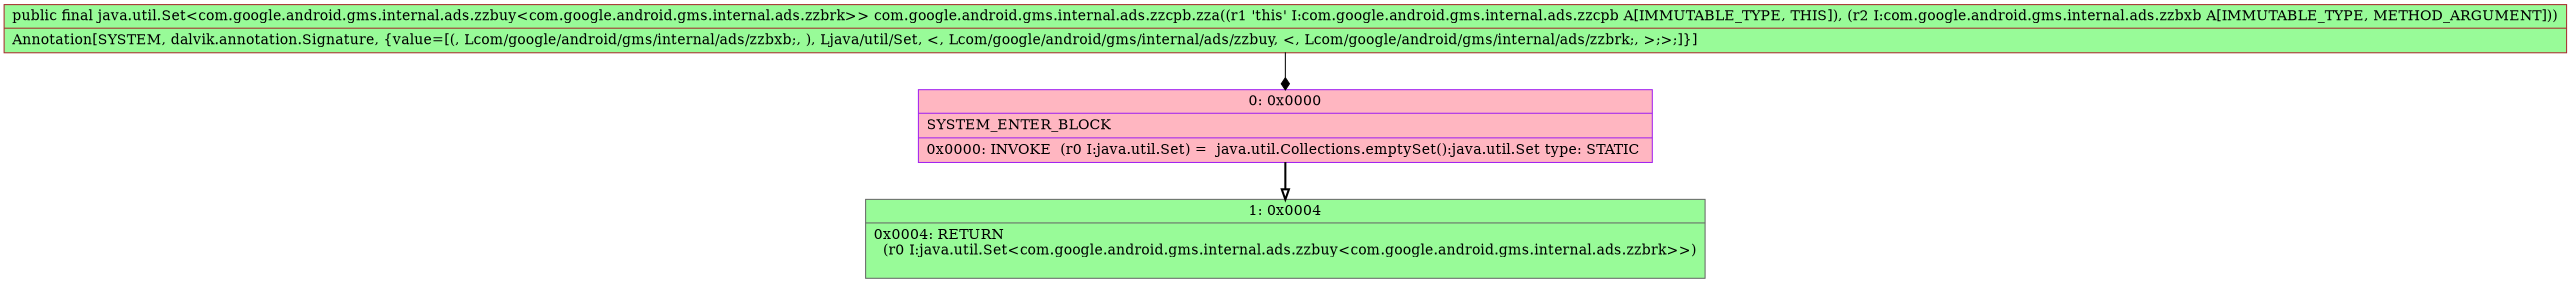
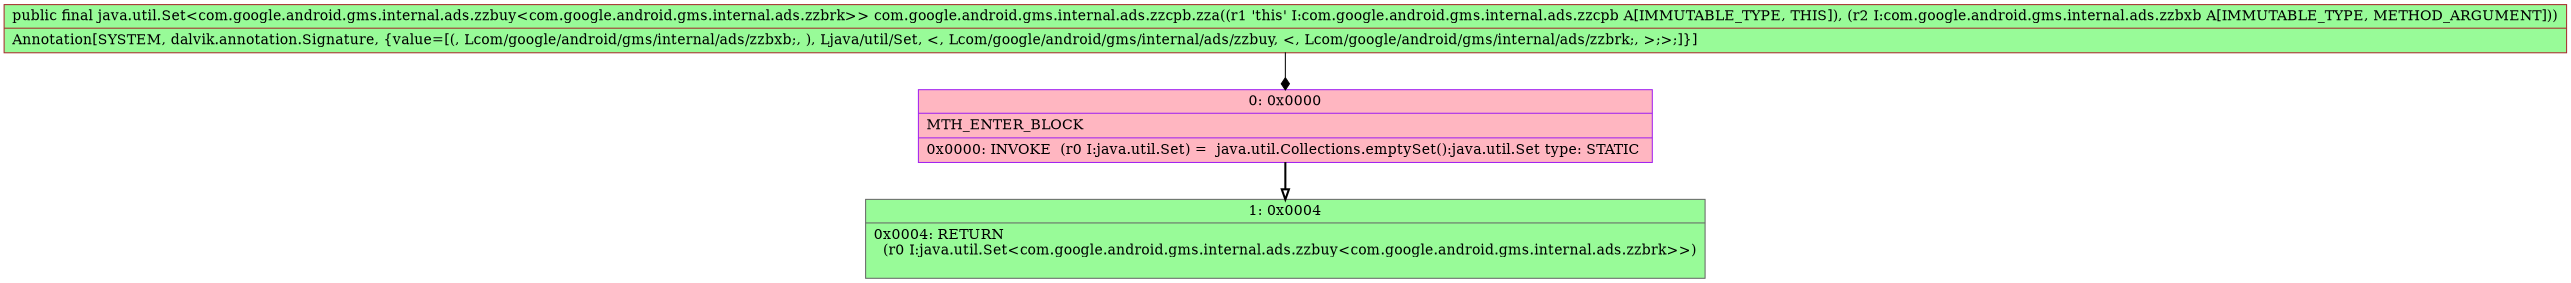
(1019, 125) -> (1006, 125)
